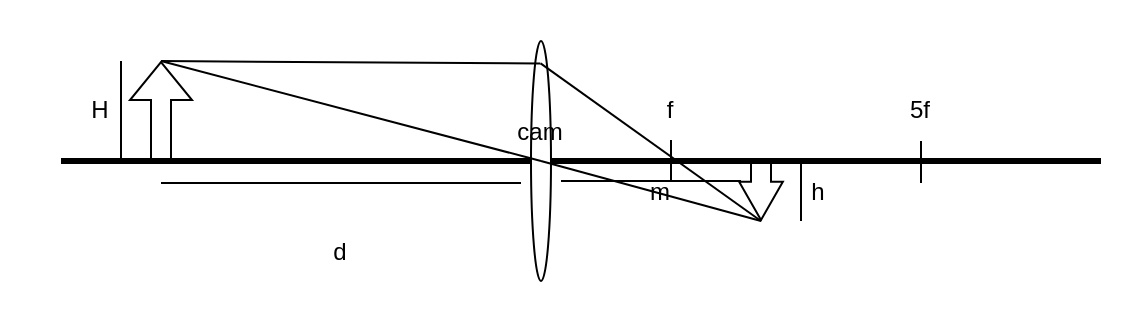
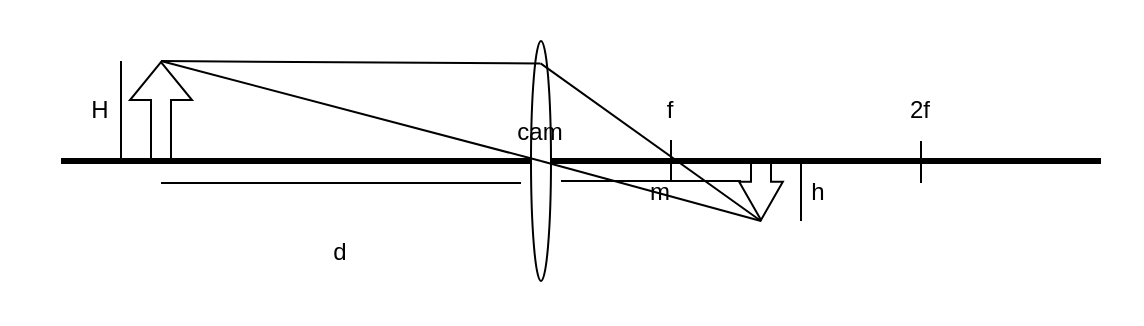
(921, 111) -> (921, 111)
